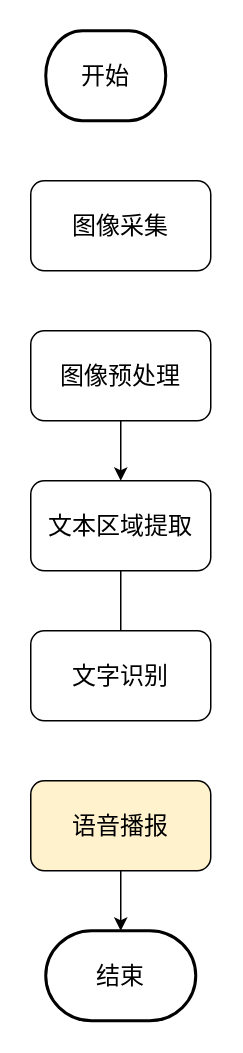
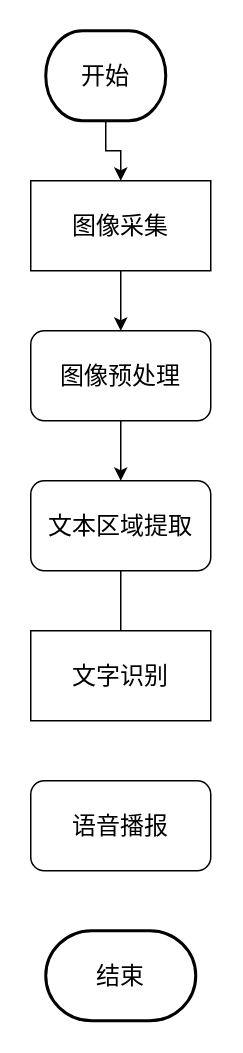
none -> (108, 151)
(121, 226) -> (121, 226)
none -> (121, 296)
(121, 676) -> (121, 676)
(121, 826) -> (121, 826)
(121, 896) -> none
